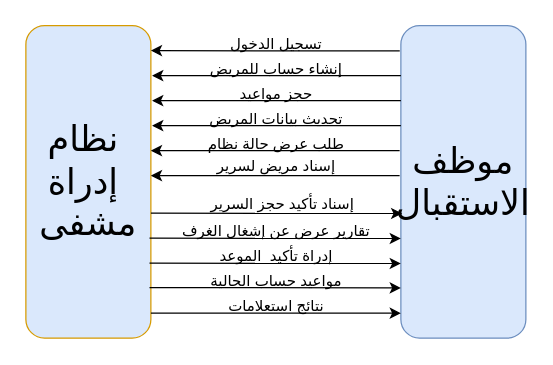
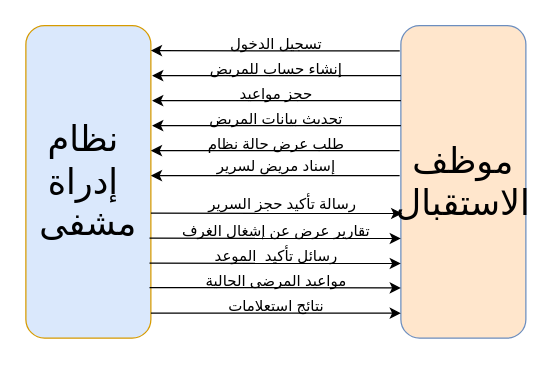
(463, 182) -> (463, 182)
(283, 204) -> (283, 204)
(276, 257) -> (276, 257)
(276, 282) -> (276, 282)
